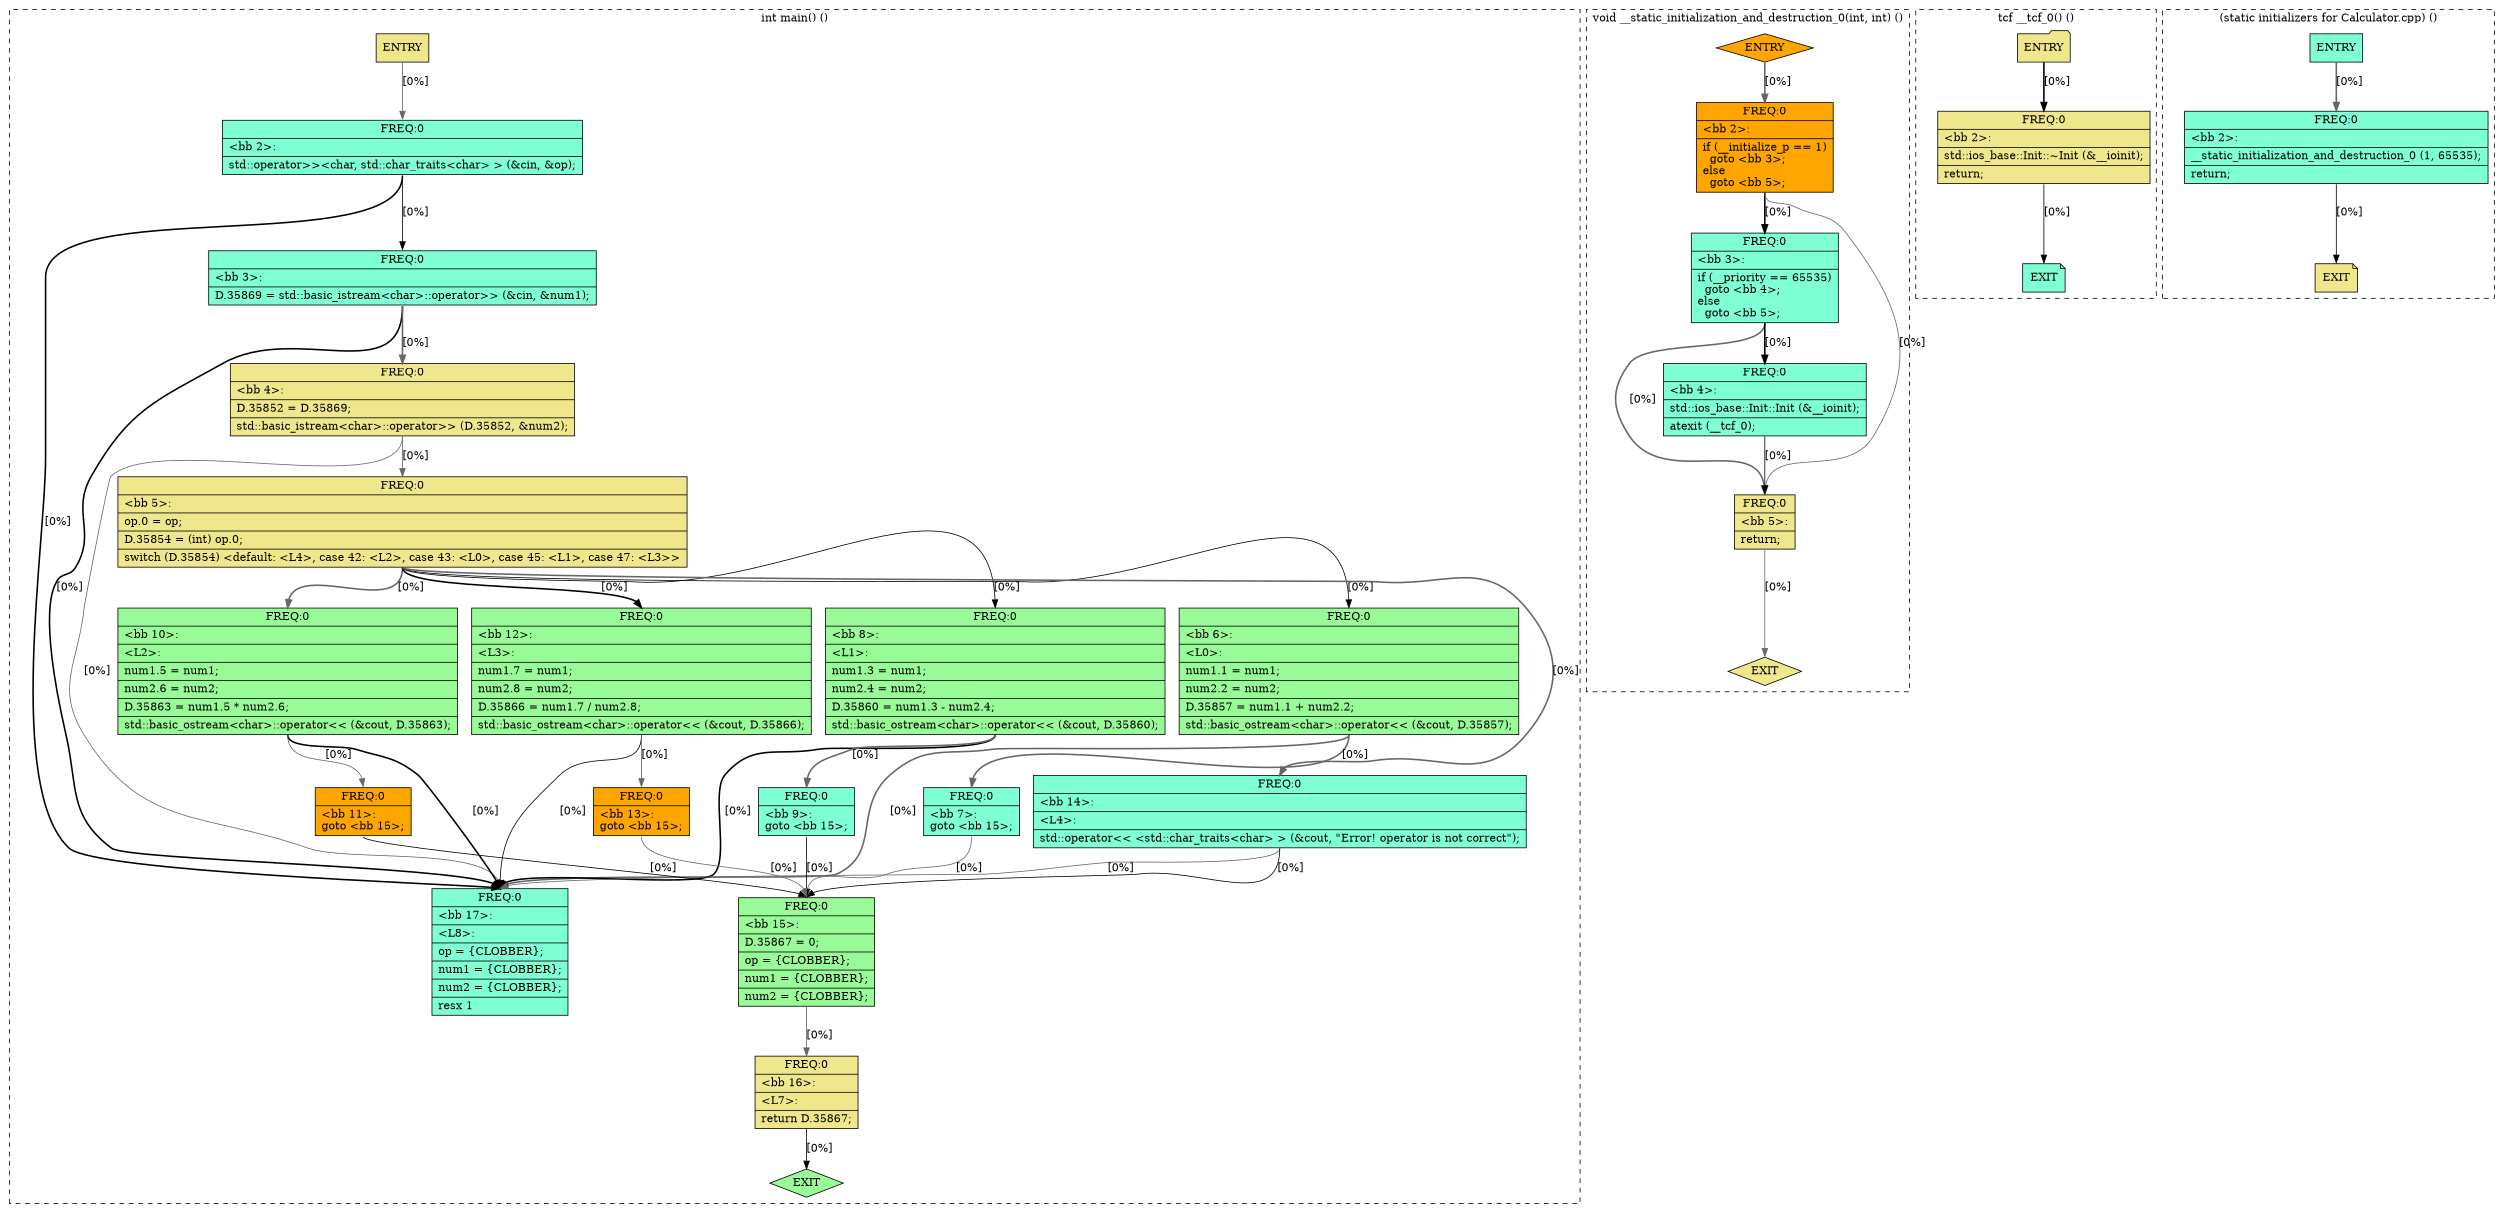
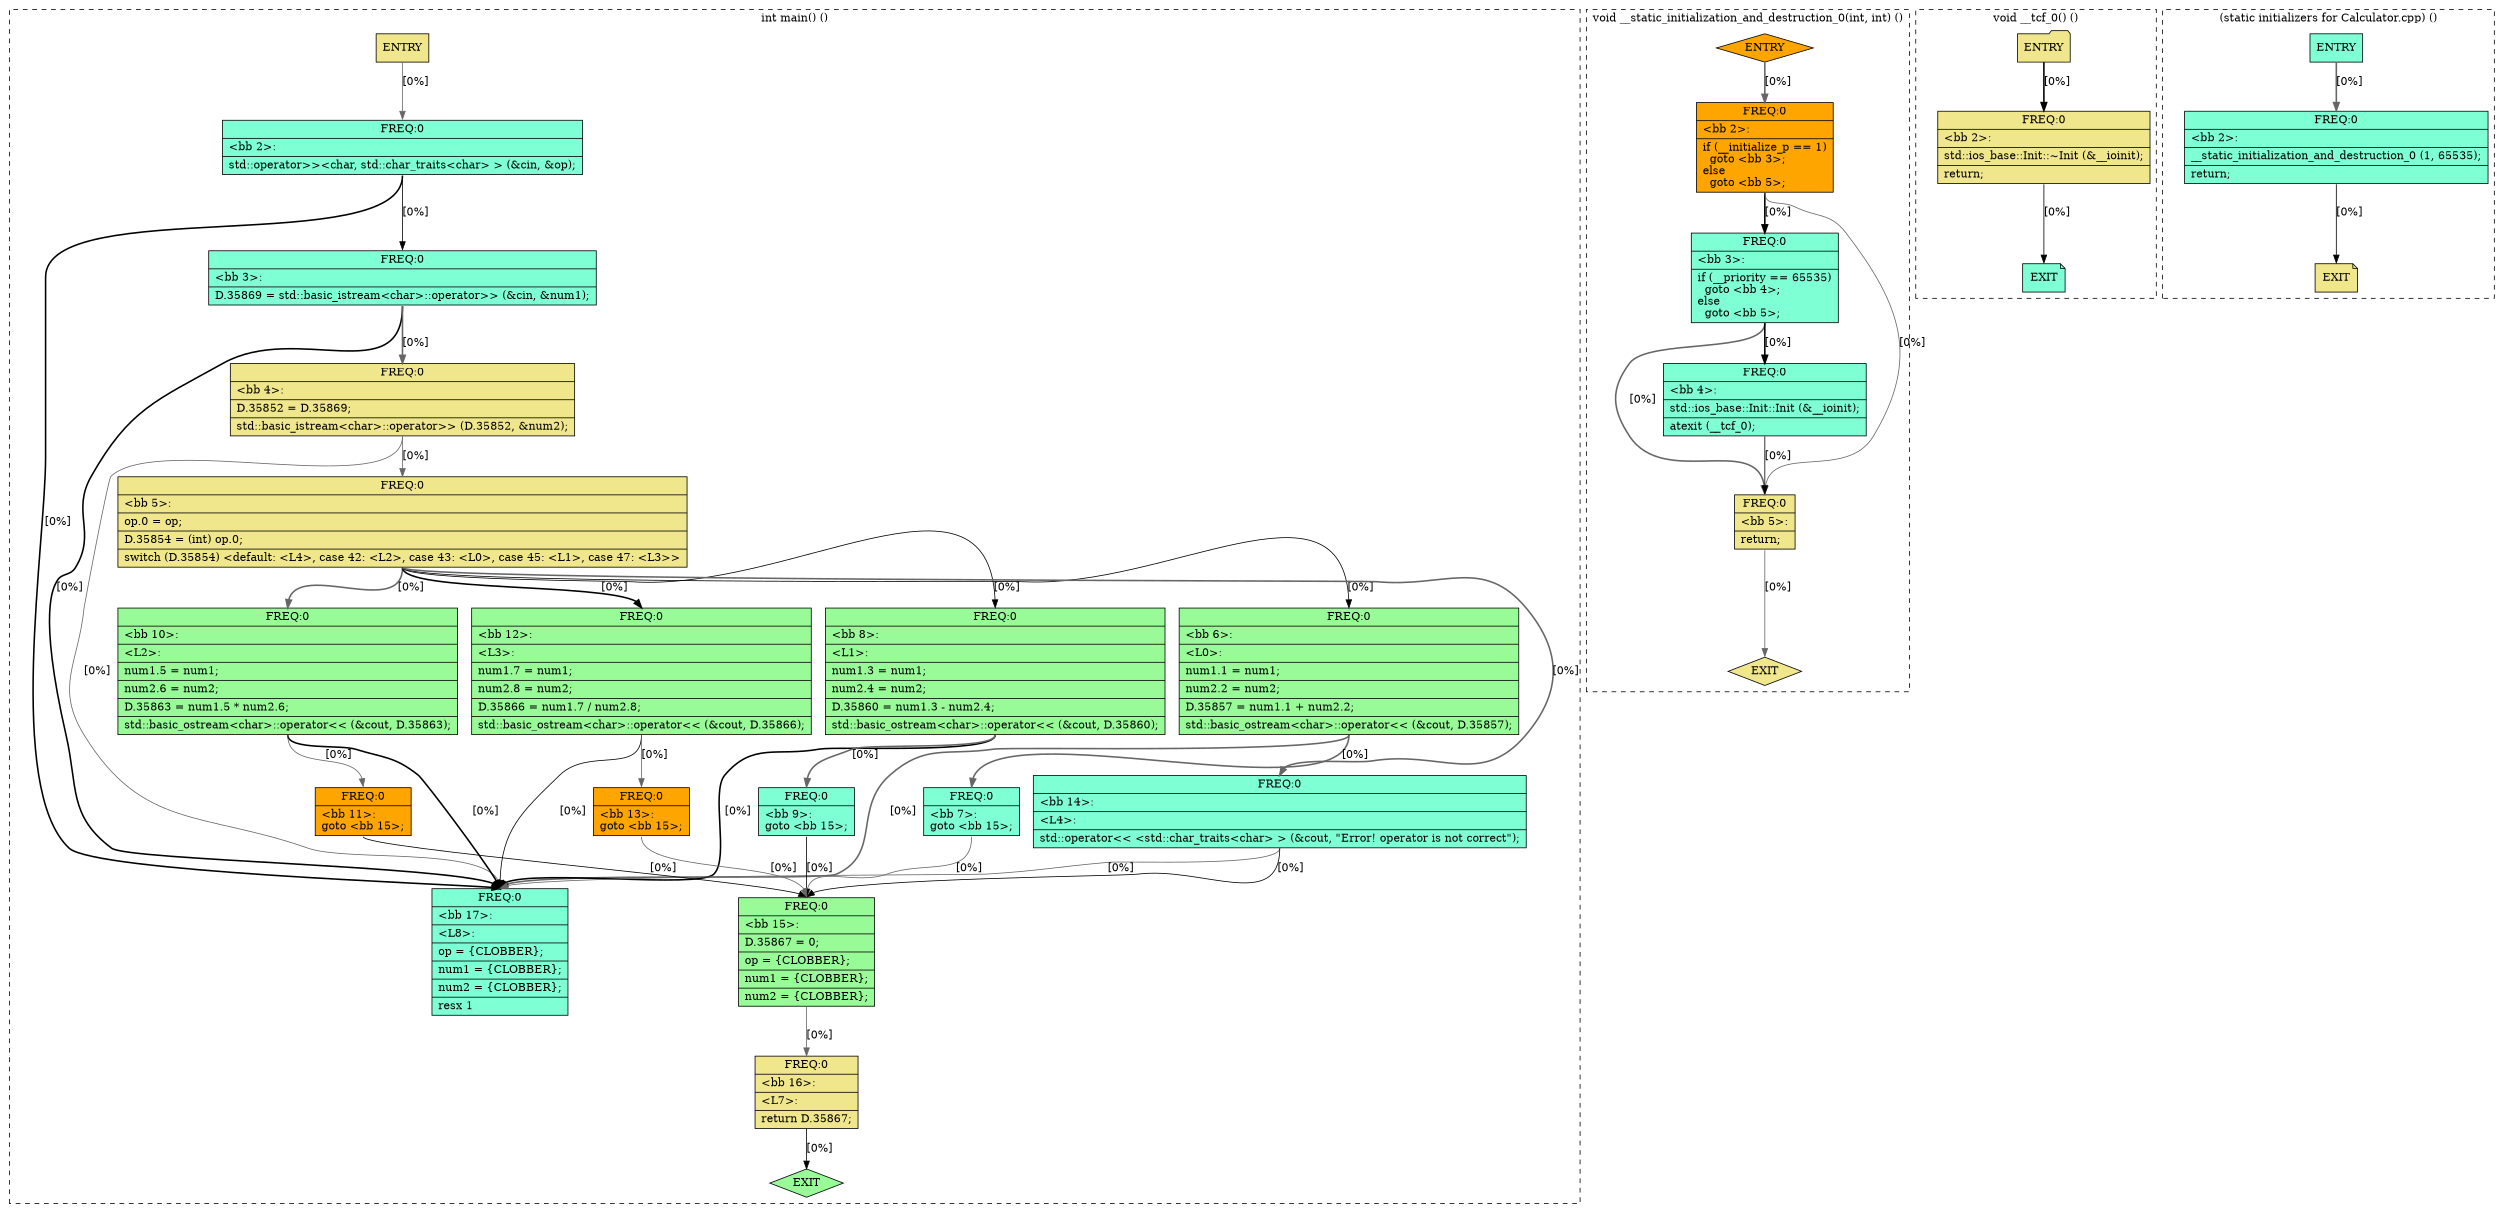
(2036, 18) -> (2036, 18)
